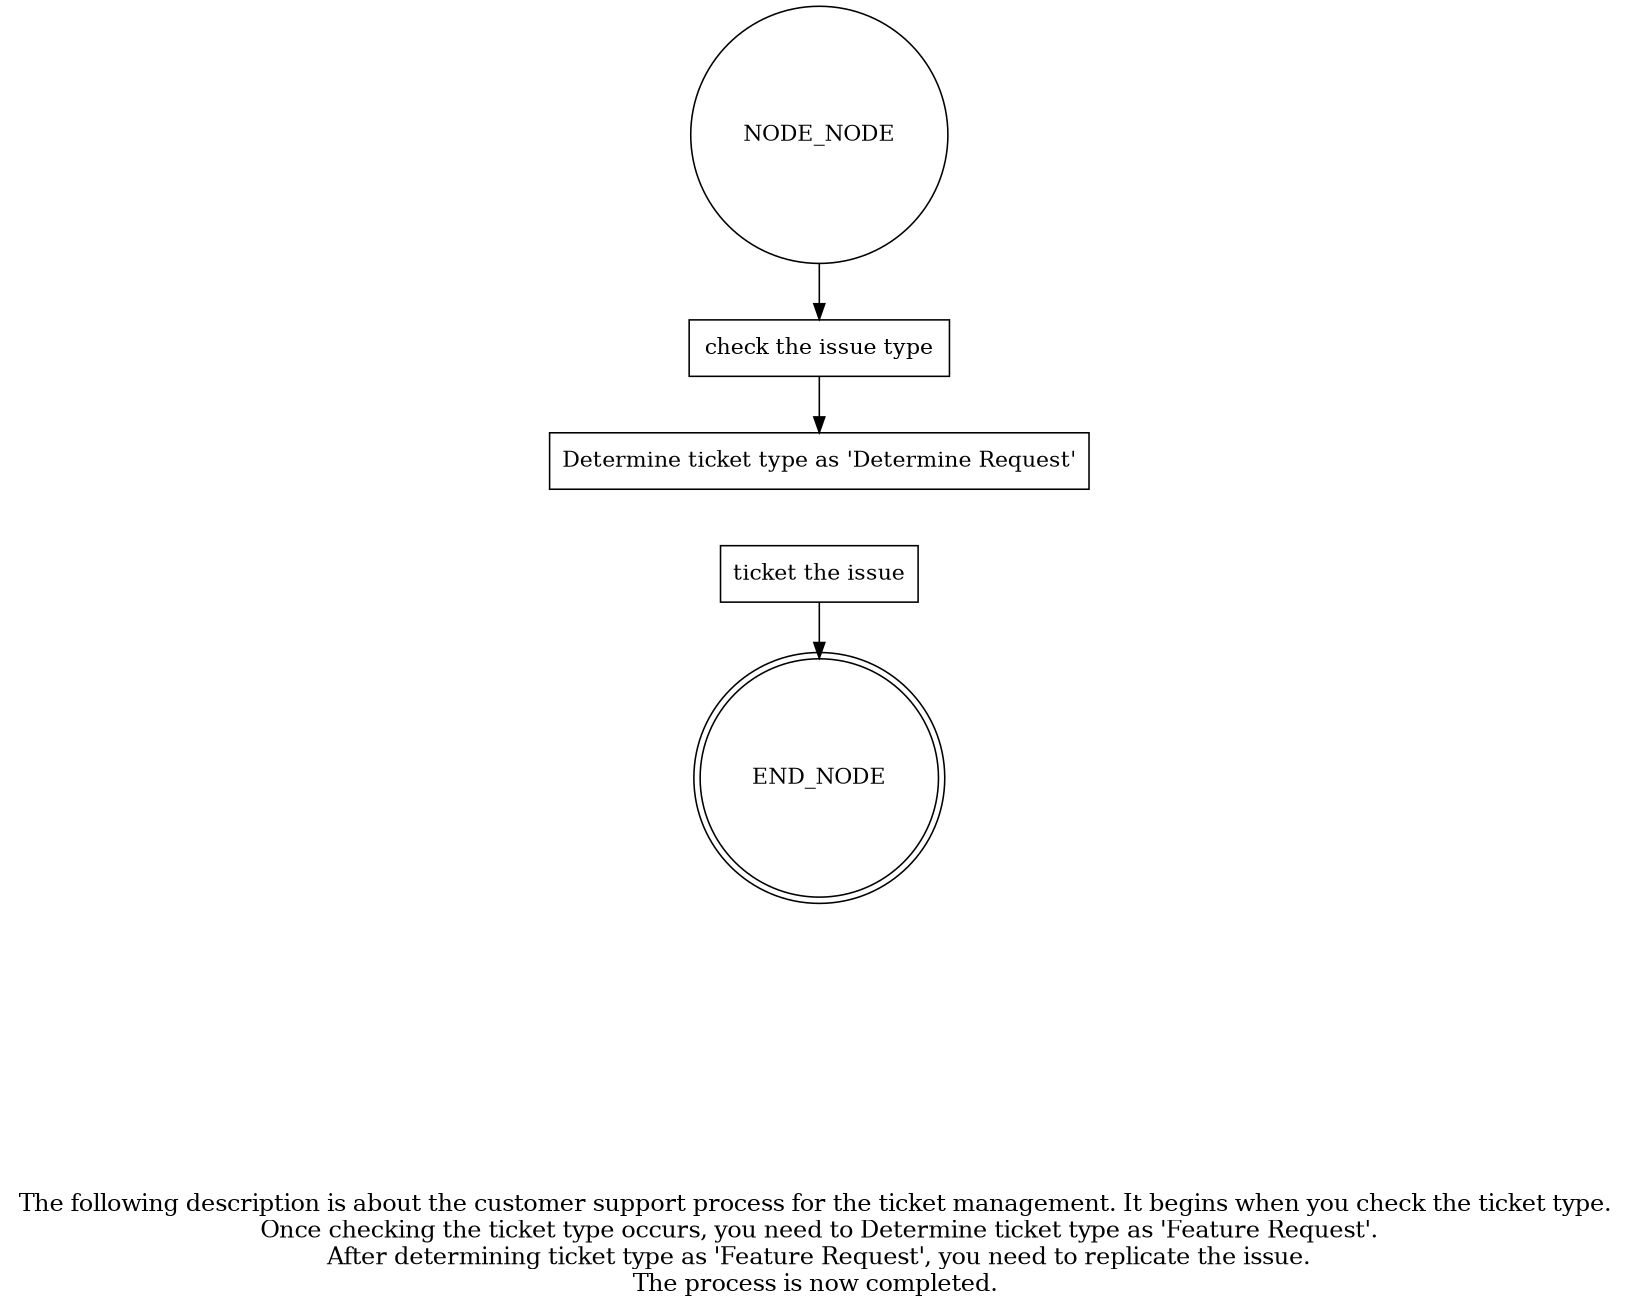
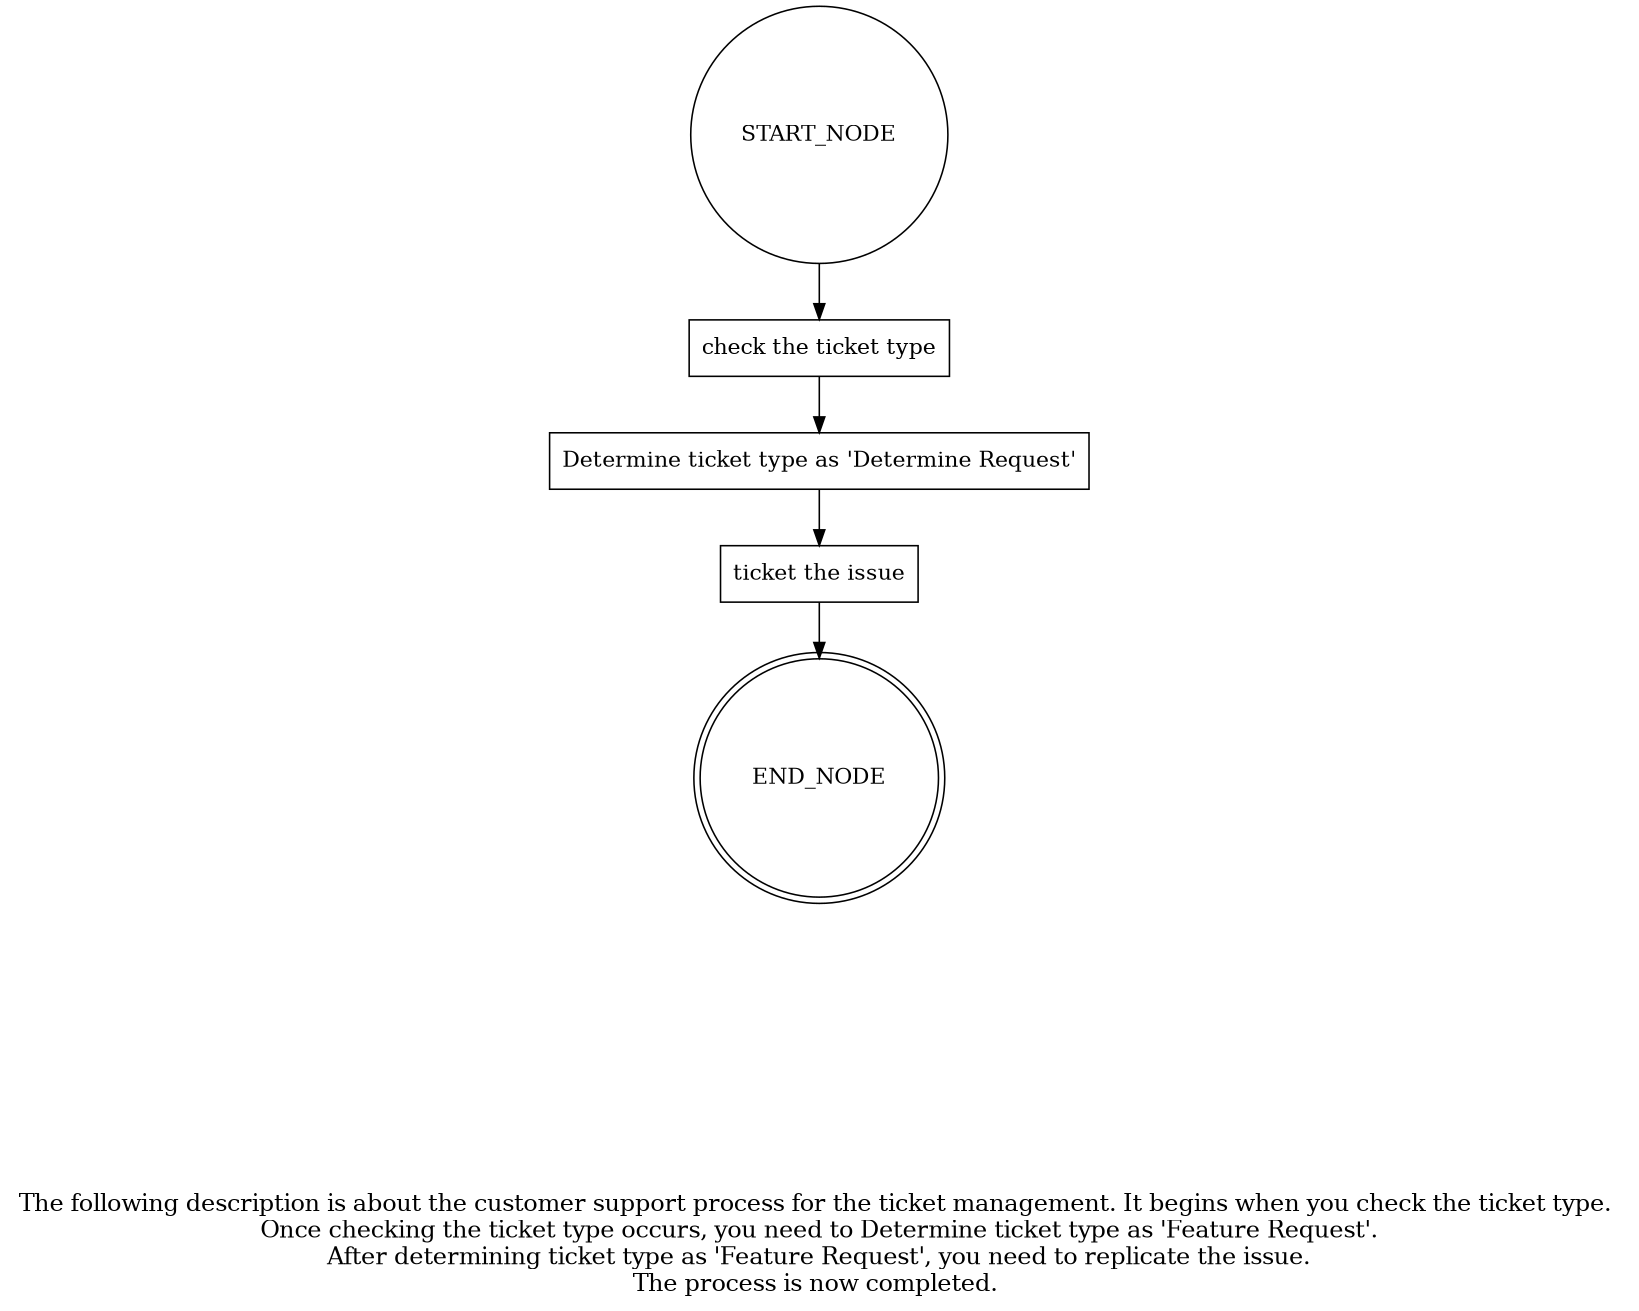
(819, 135) -> (819, 135)
(819, 348) -> (819, 348)
none -> (819, 510)
